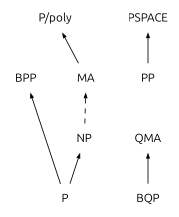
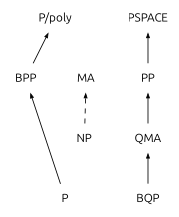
(72, 50) -> (40, 50)
none -> (148, 111)
(74, 171) -> none
